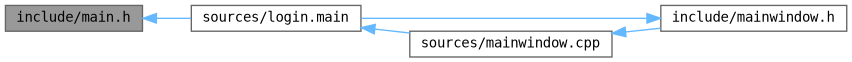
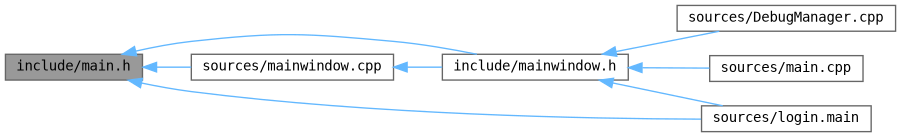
none -> (786, 18)
(392, 31) -> (174, 67)
none -> (306, 35)
none -> (786, 69)
